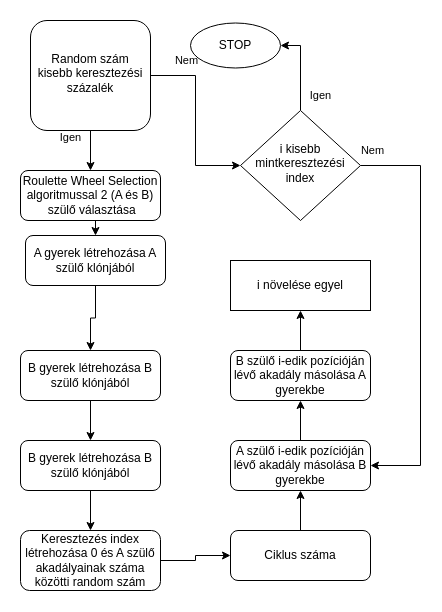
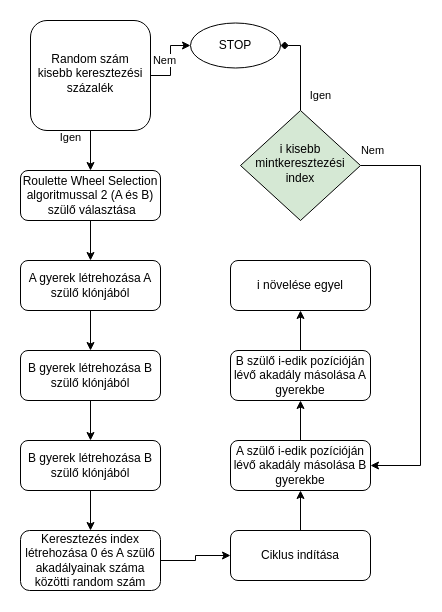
(289, 46) -> (289, 46)
(196, 126) -> (171, 56)
(301, 166) -> (301, 166)
(96, 261) -> (91, 286)
(301, 286) -> (301, 286)
(301, 556) -> (301, 556)
